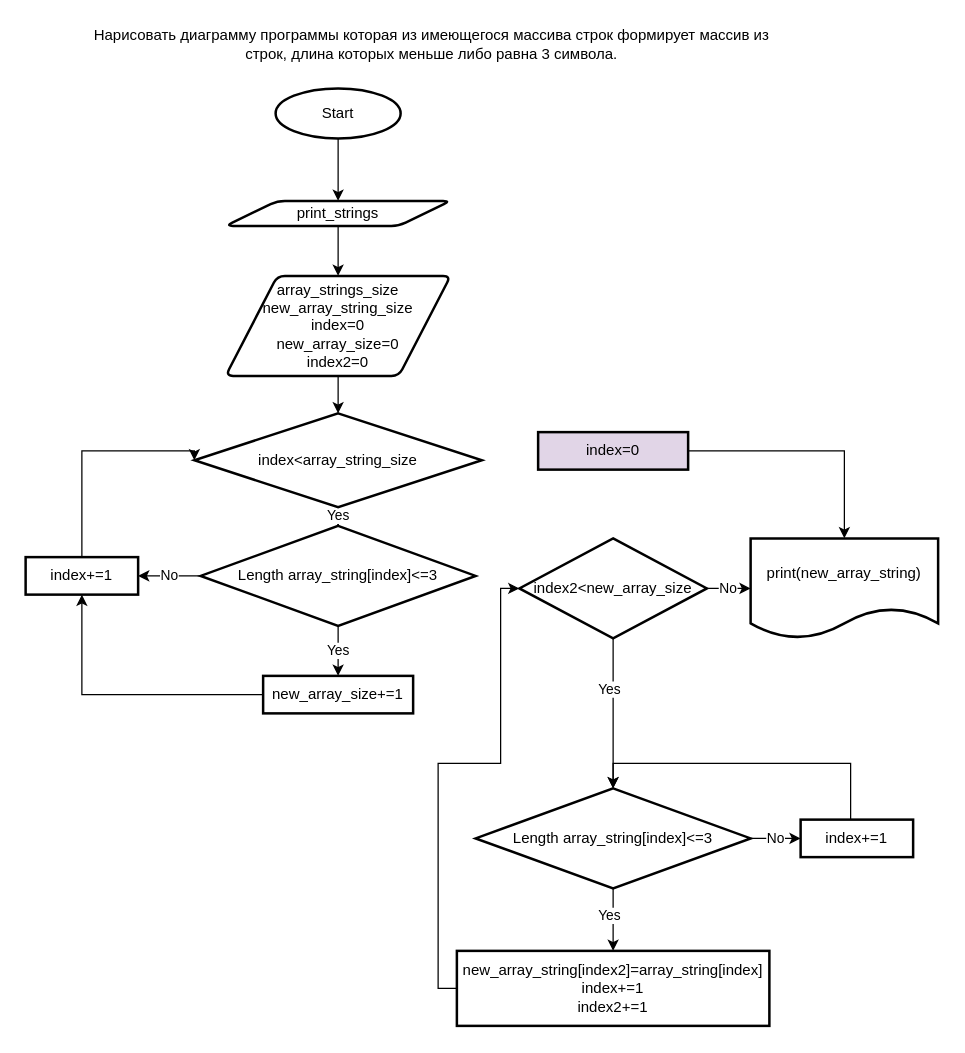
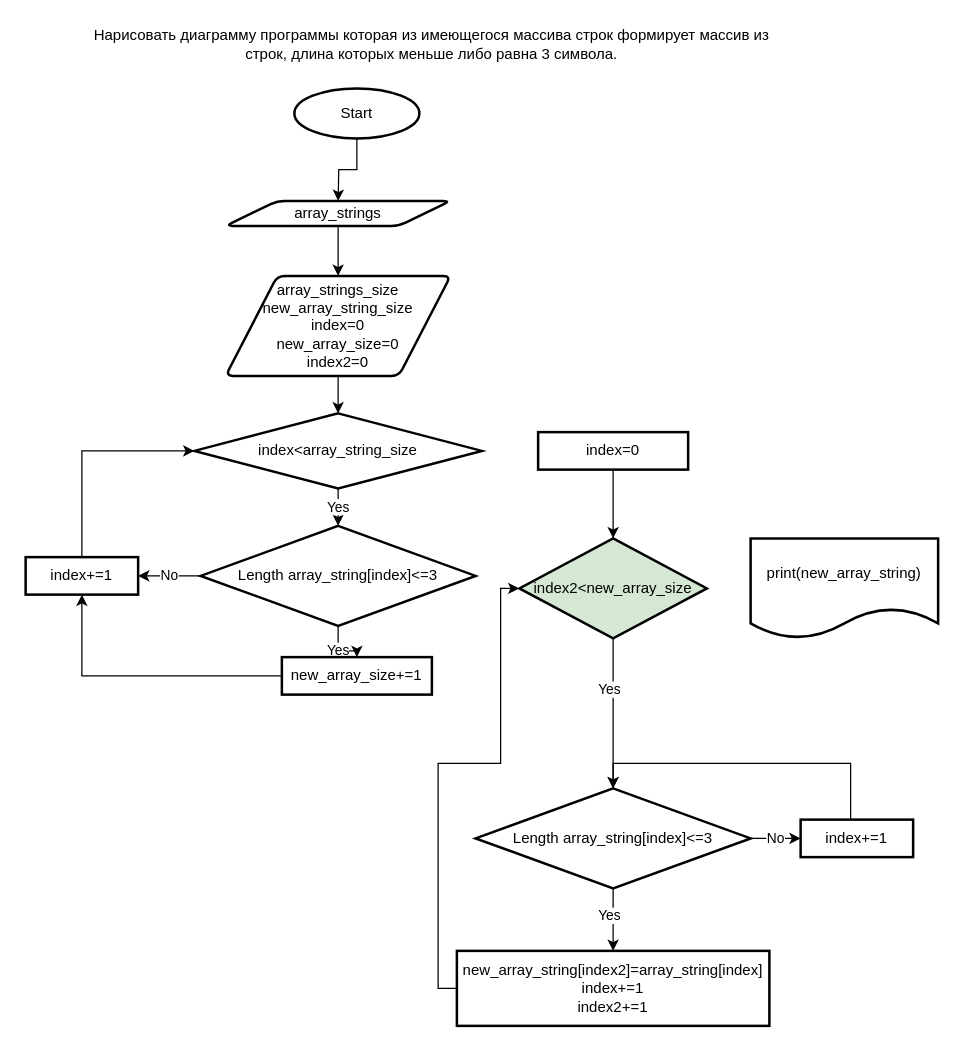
(338, 113) -> (357, 113)
(338, 213) -> (338, 213)
(613, 451) -> (613, 451)
(805, 451) -> (613, 500)
(338, 460) -> (338, 451)
(613, 588) -> (613, 588)
(731, 588) -> none
(338, 694) -> (357, 676)
